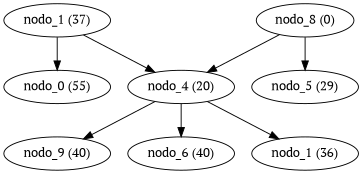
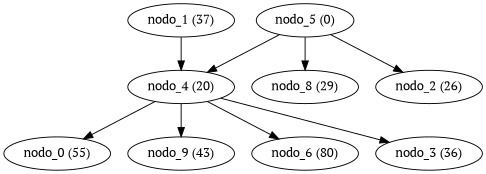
(305, 20) -> (305, 20)
(57, 49) -> (123, 118)
(305, 87) -> (305, 87)
none -> (429, 87)
(57, 154) -> (181, 154)
(181, 154) -> (305, 154)
(305, 154) -> (429, 154)
